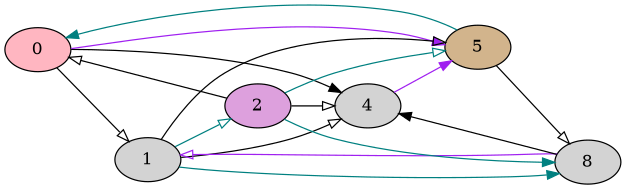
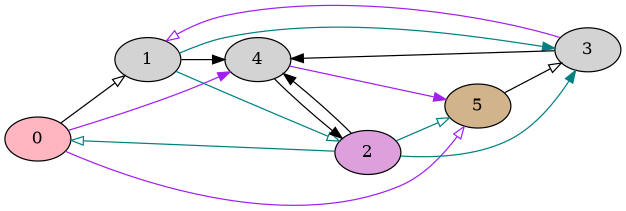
(268, 6) -> none
(252, 28) -> (268, 204)
(281, 50) -> none
(203, 57) -> (145, 106)
(154, 79) -> (209, 146)
none -> (303, 105)
(307, 106) -> (323, 107)
(257, 147) -> (197, 60)
(588, 162) -> (588, 50)
